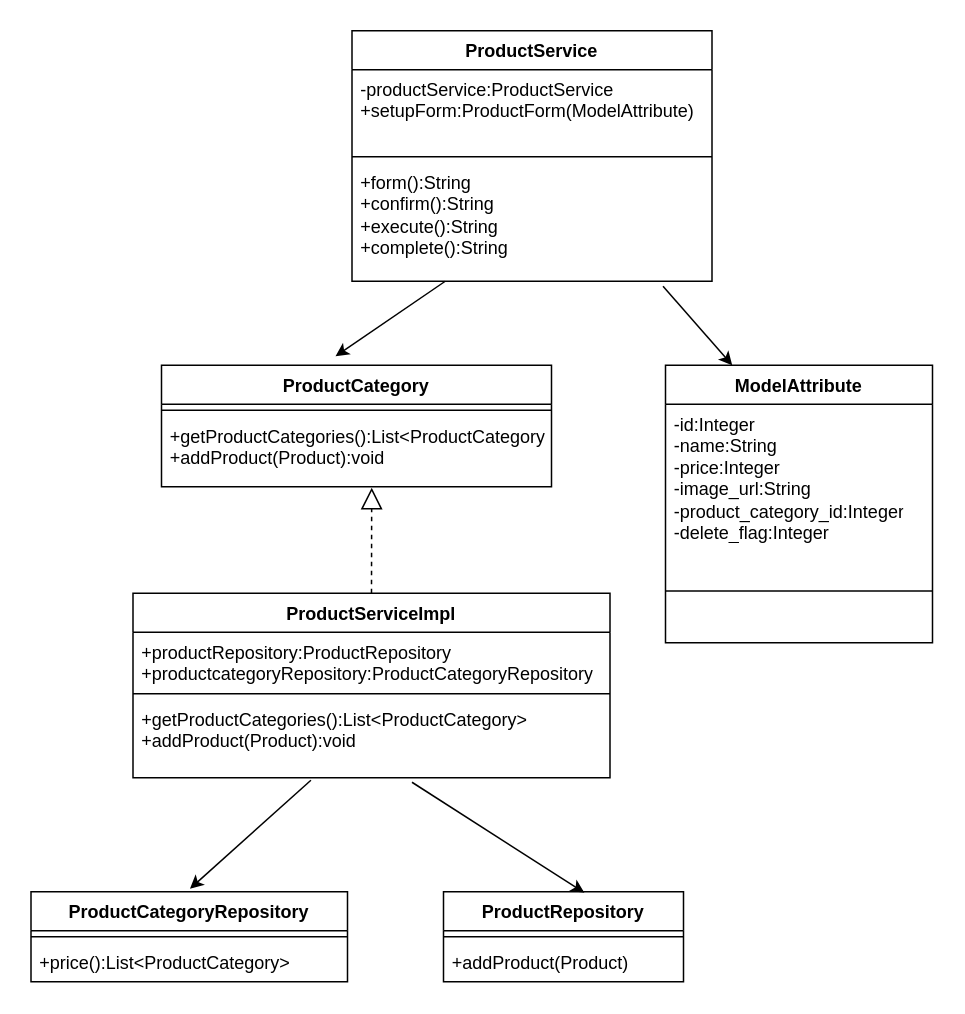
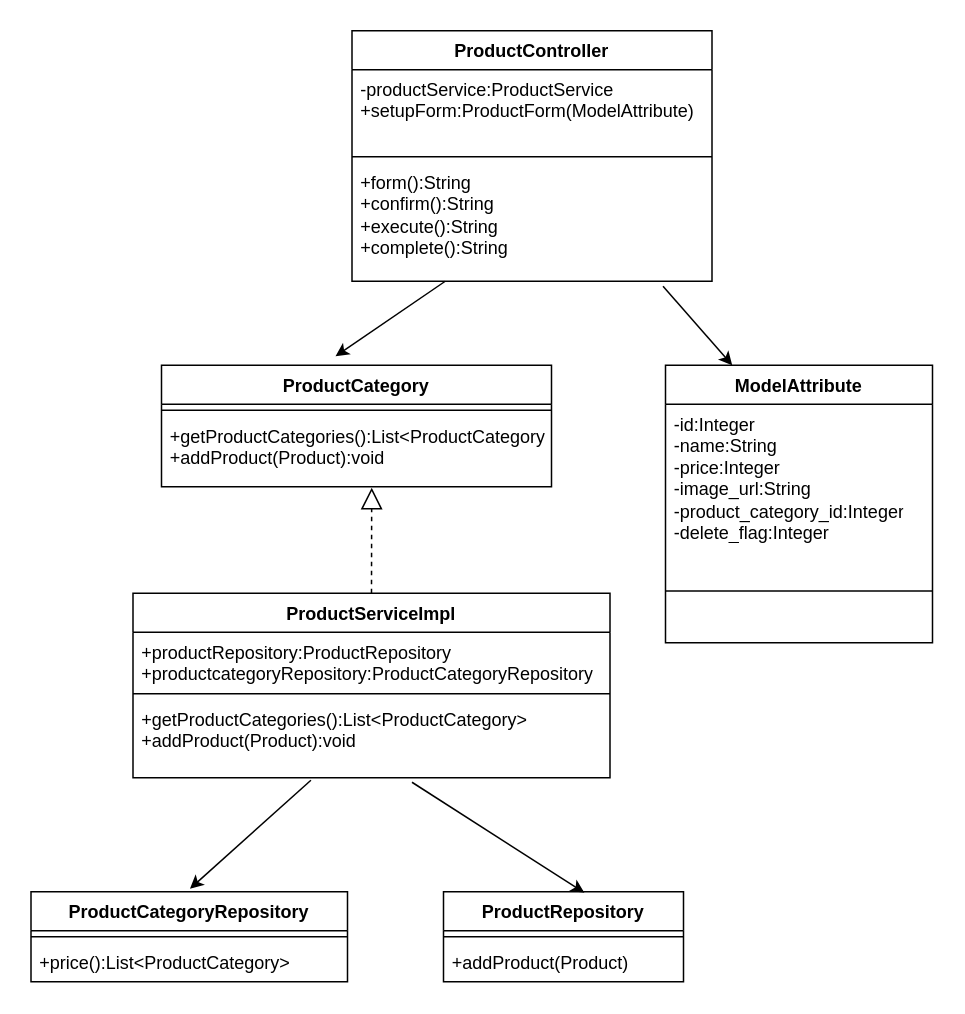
(532, 52) -> (532, 52)
